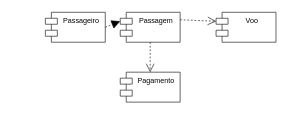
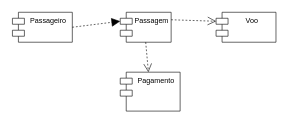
(75, 27) -> (42, 27)
(150, 27) -> (146, 27)
(150, 87) -> (150, 92)
